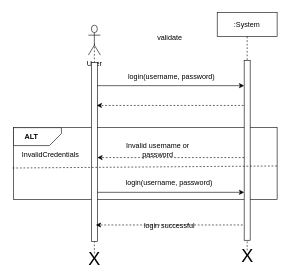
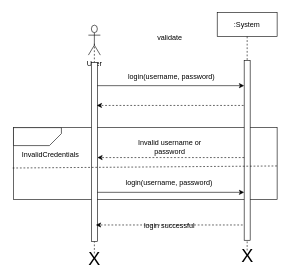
(32, 137) -> none
(158, 149) -> (170, 146)
